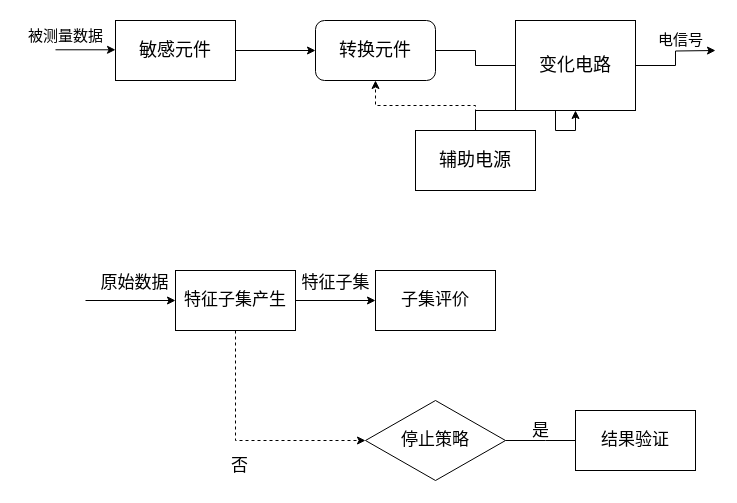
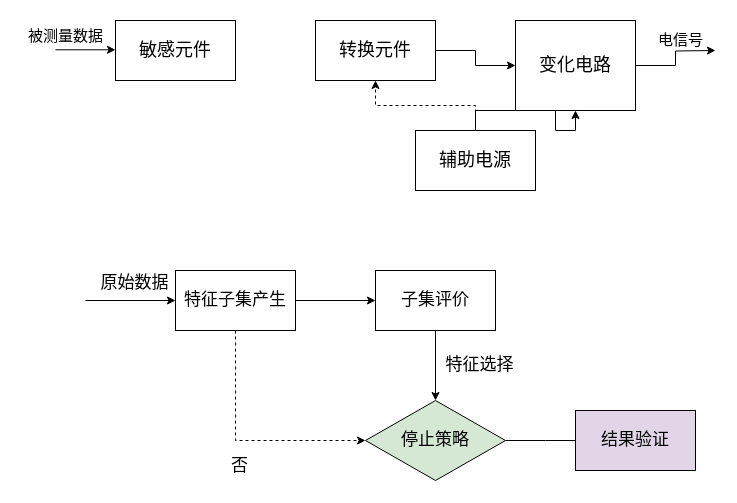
(272, 51) -> none
(376, 51) -> (376, 51)
(510, 66) -> (507, 66)
(336, 284) -> none
none -> (436, 362)
none -> (480, 366)
(541, 432) -> none
(436, 441) -> (436, 441)
(636, 441) -> (636, 441)
